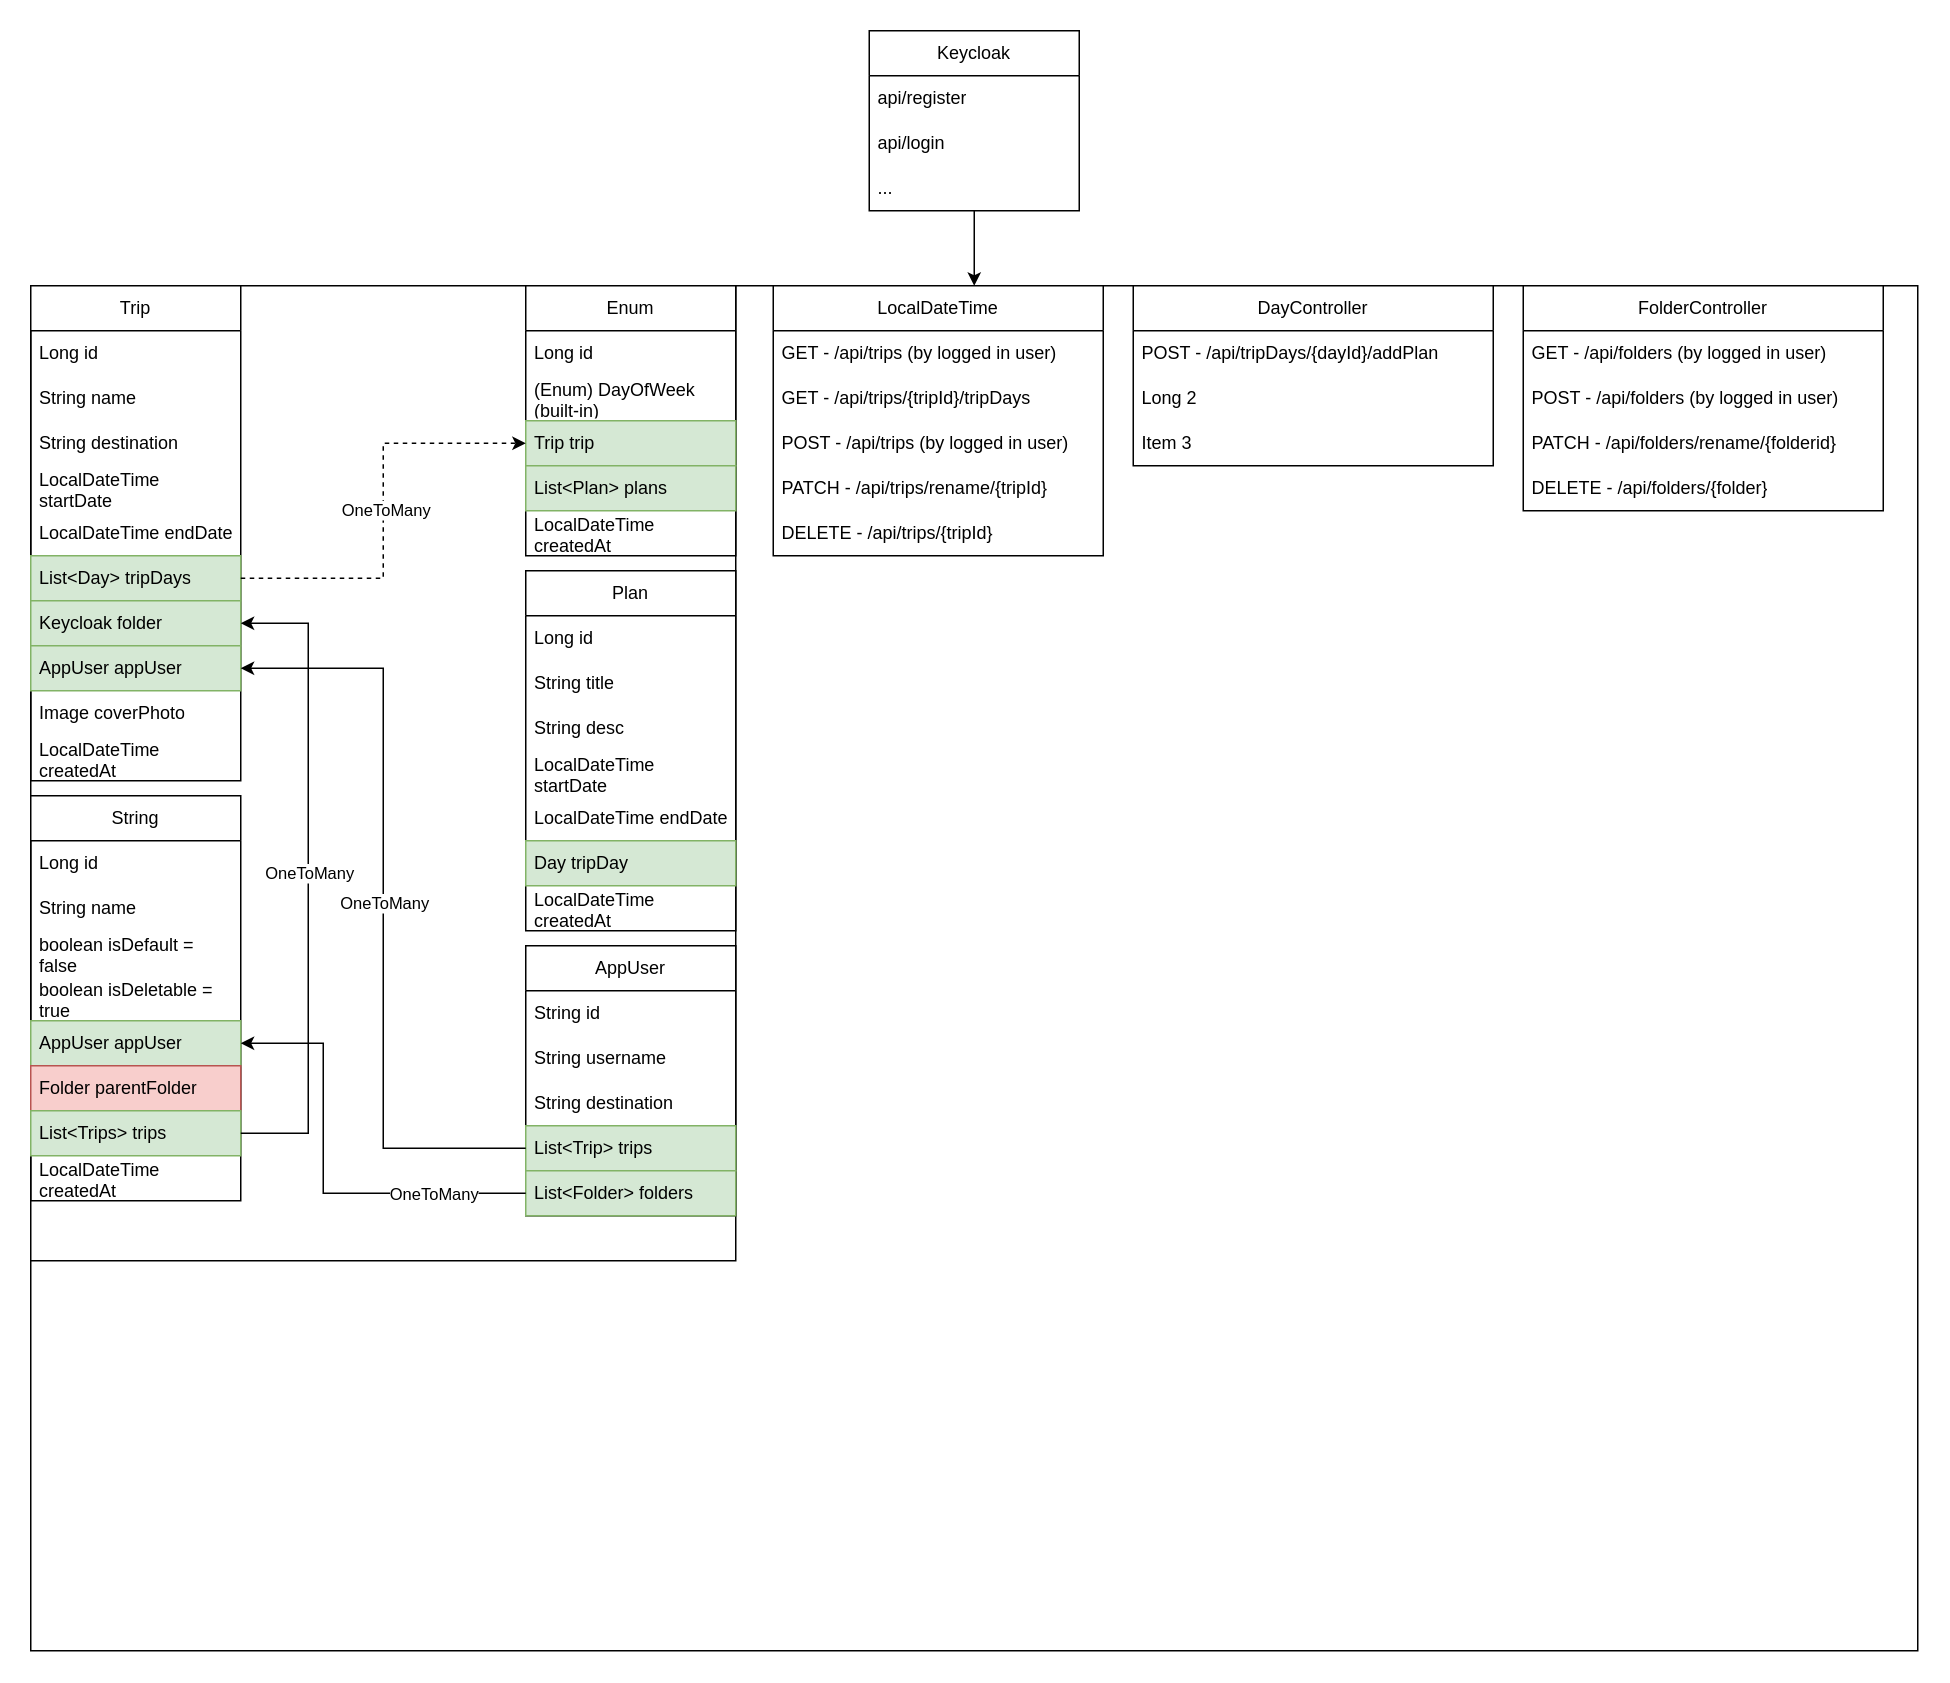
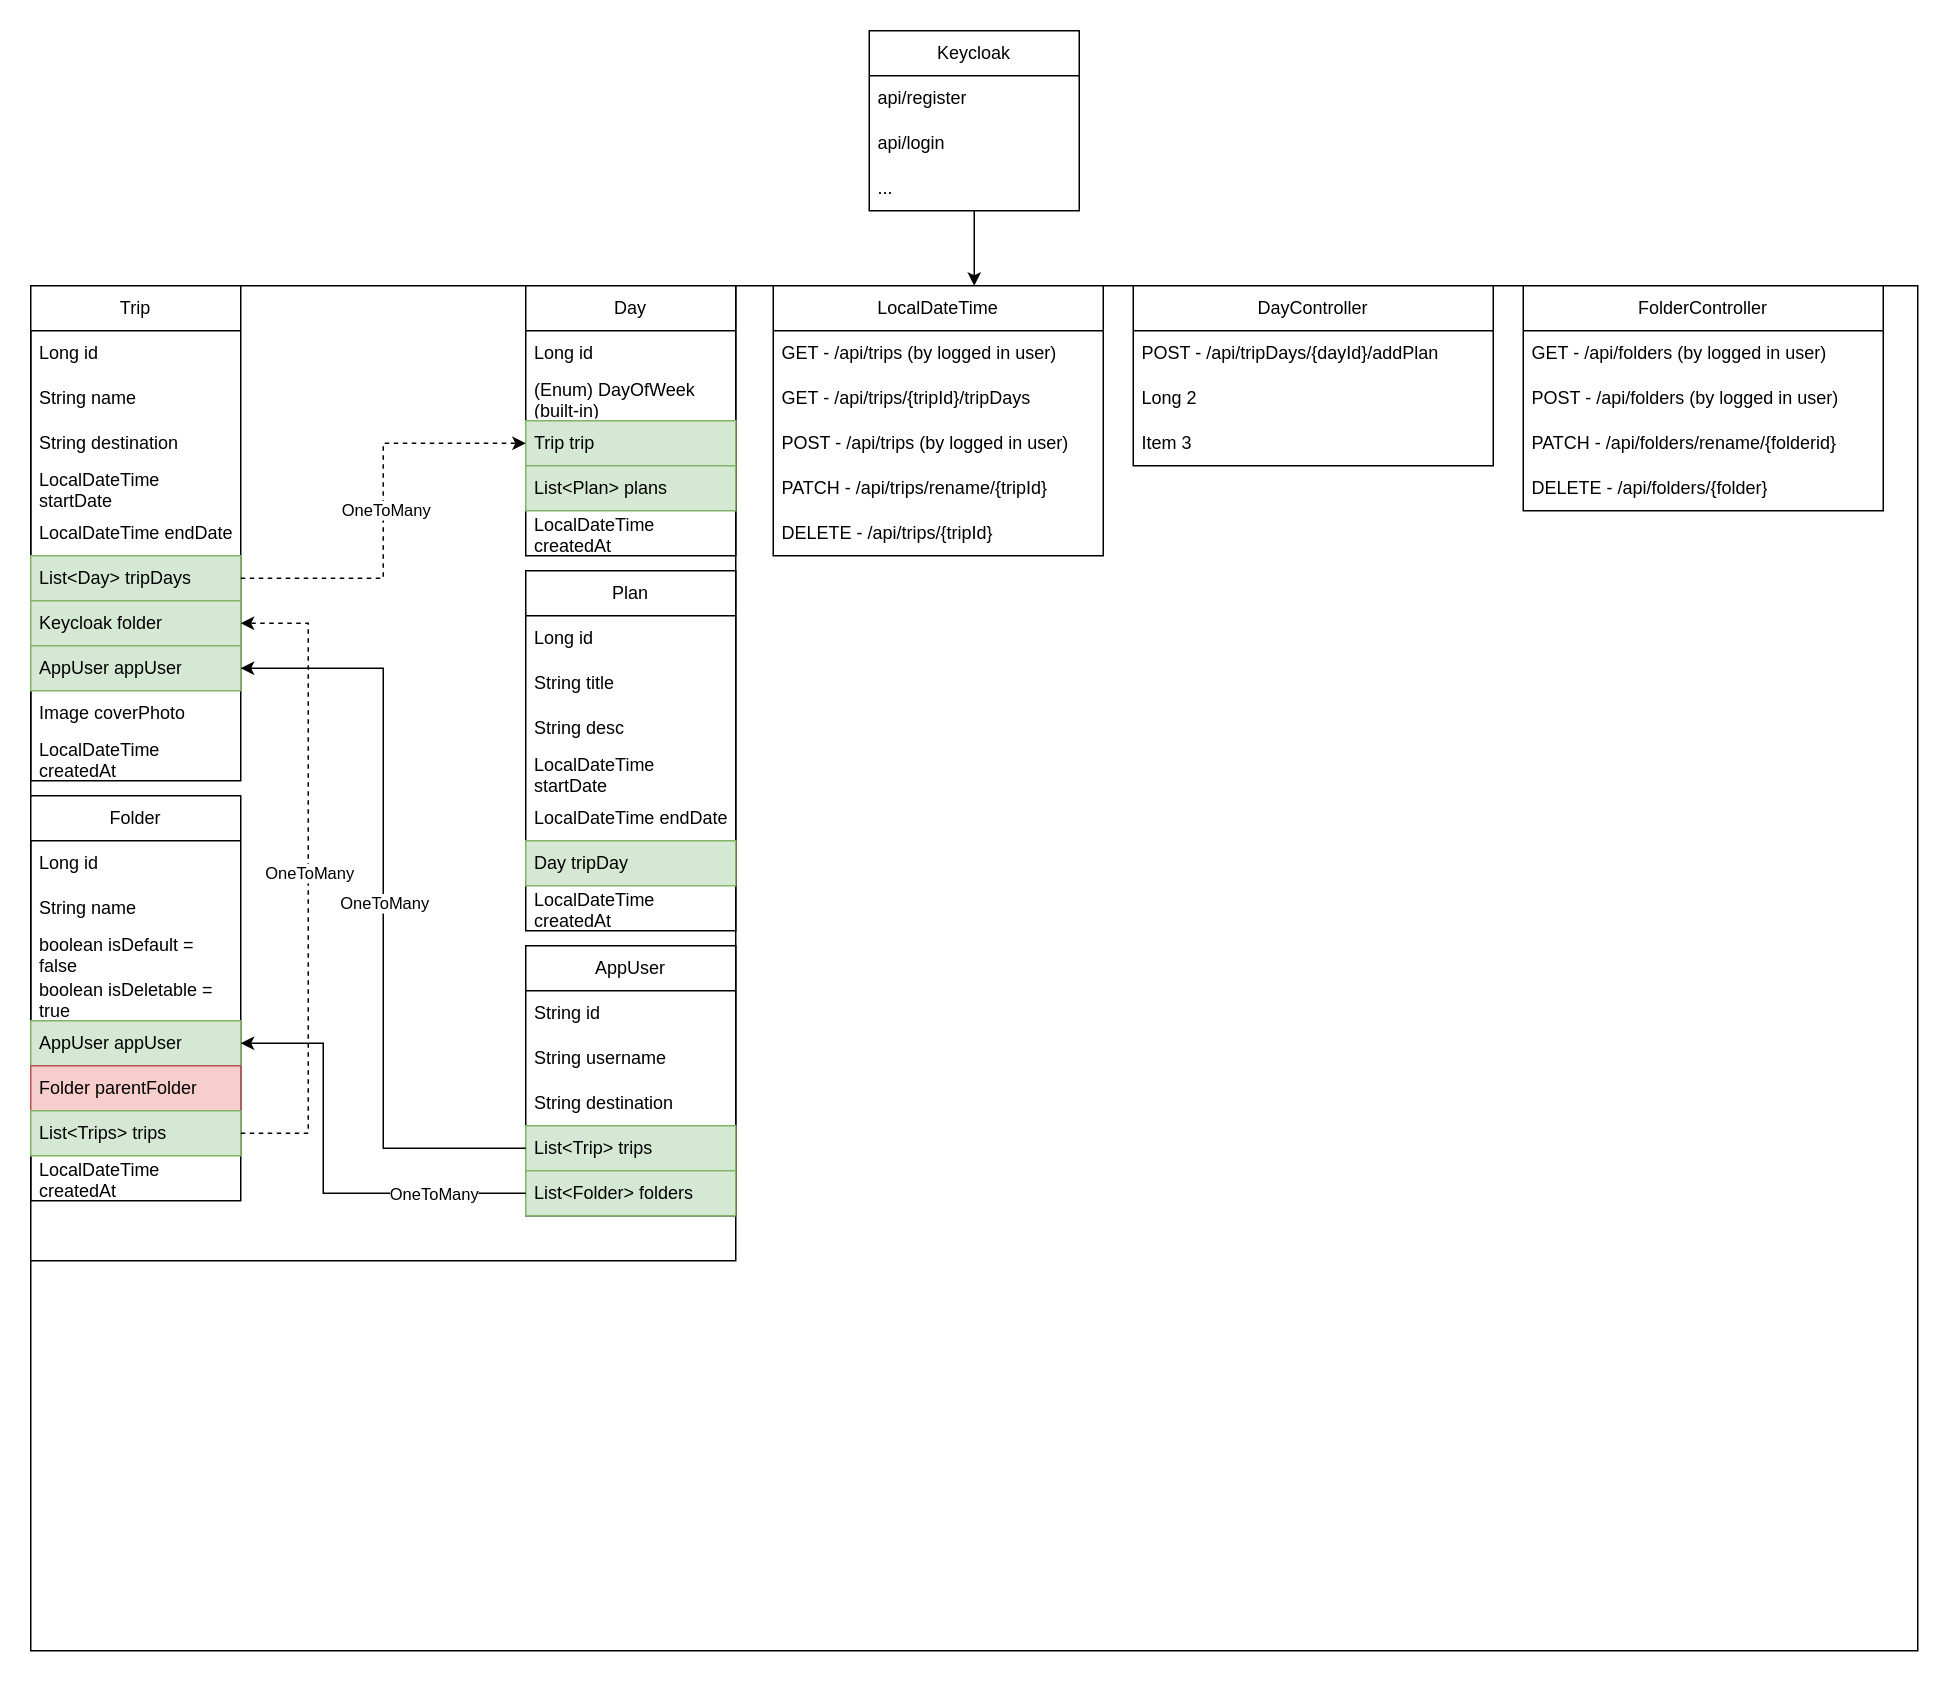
(631, 308) -> (631, 308)
(136, 818) -> (136, 818)
(308, 1040) -> (308, 1040)
